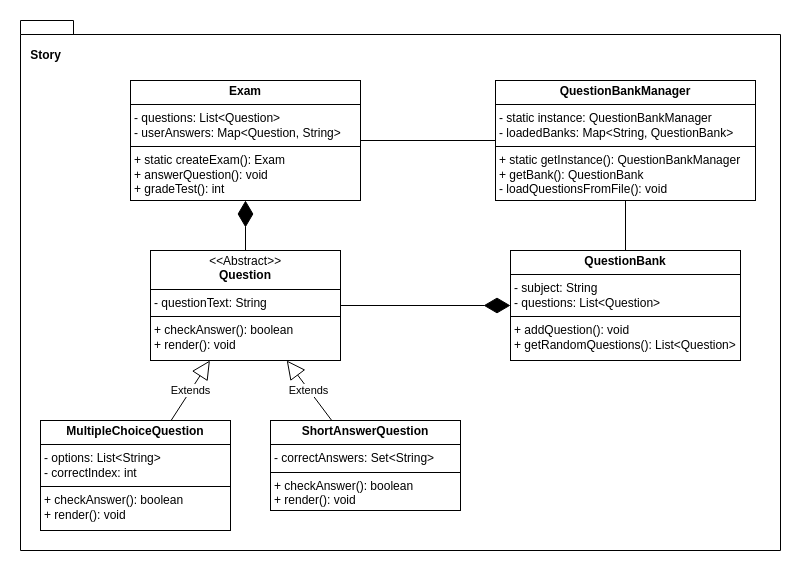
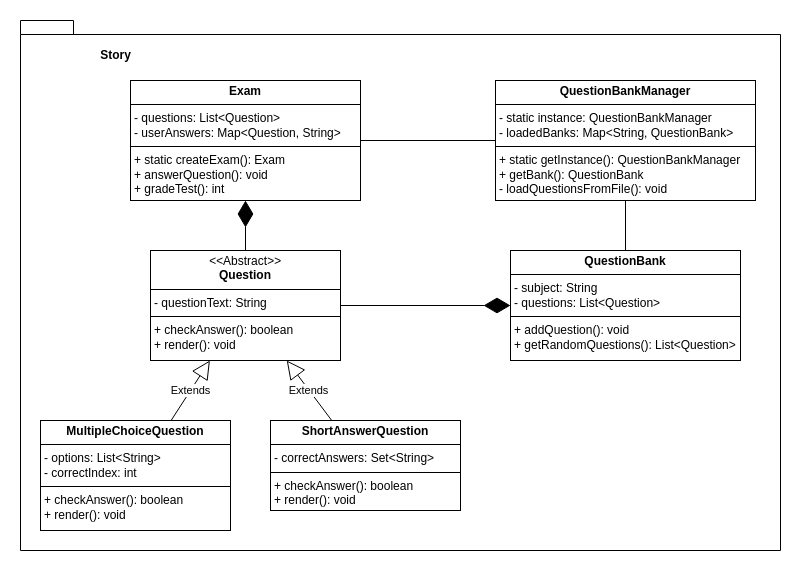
(46, 56) -> (116, 56)
